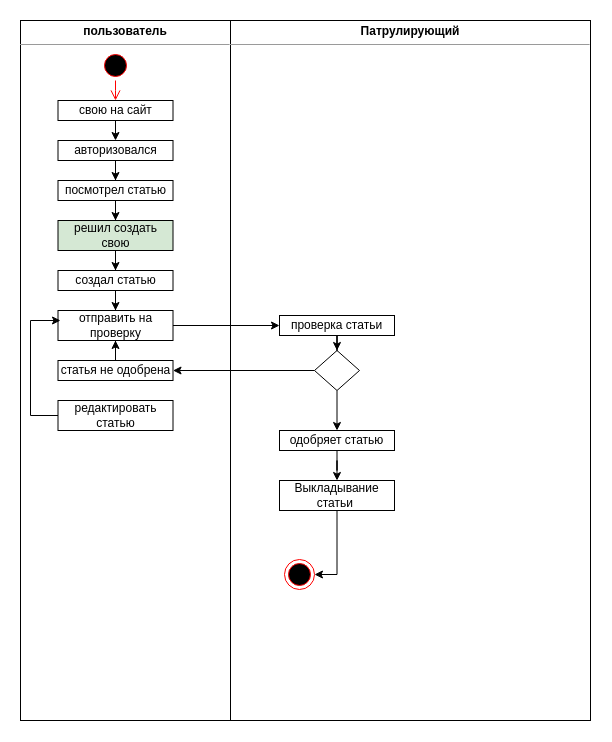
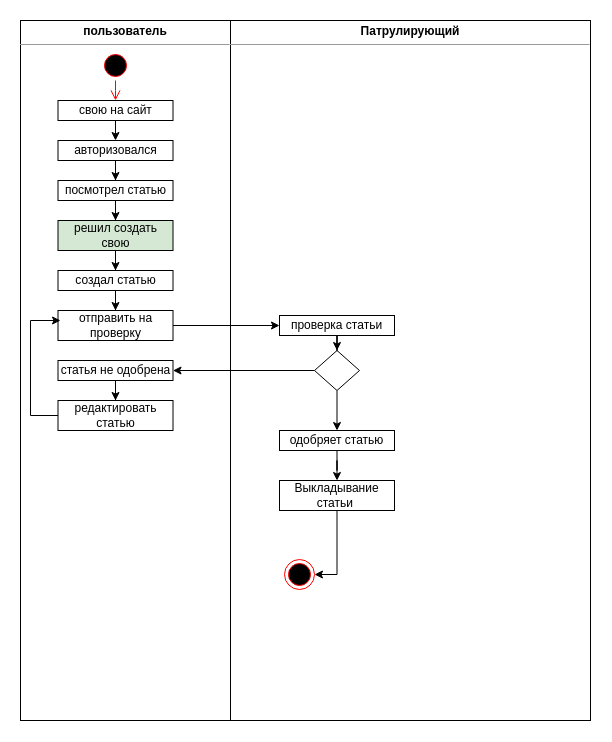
(116, 347) -> (116, 395)
